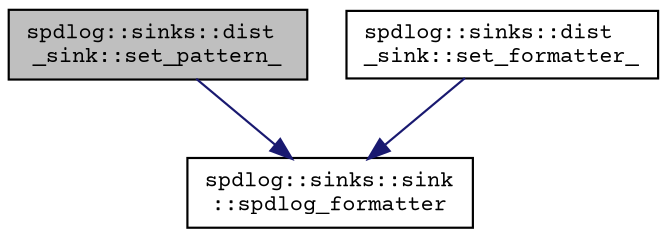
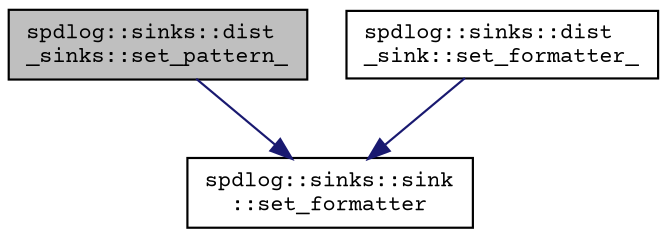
(158, 45) -> (158, 45)
(330, 193) -> (330, 193)
